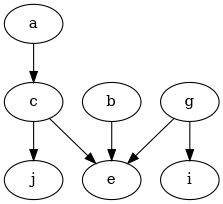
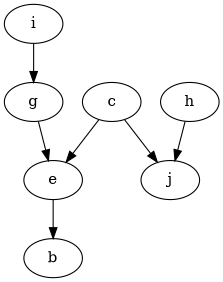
(34, 24) -> none
none -> (190, 102)
(112, 136) -> (53, 214)
(190, 136) -> (34, 58)
